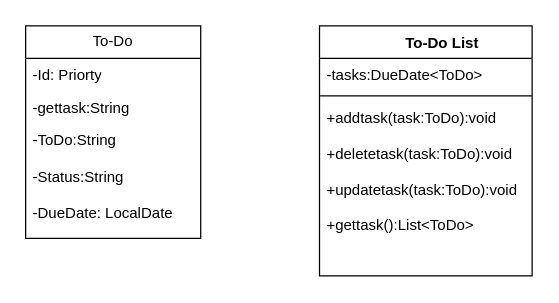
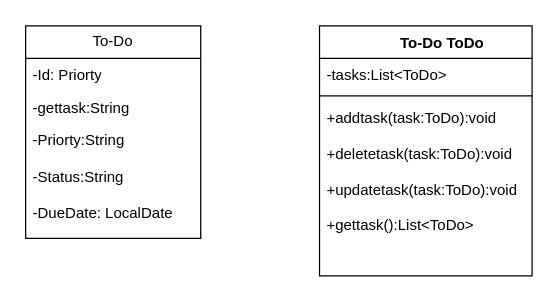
(426, 43) -> (426, 43)
(409, 76) -> (394, 76)
(107, 159) -> (107, 159)
